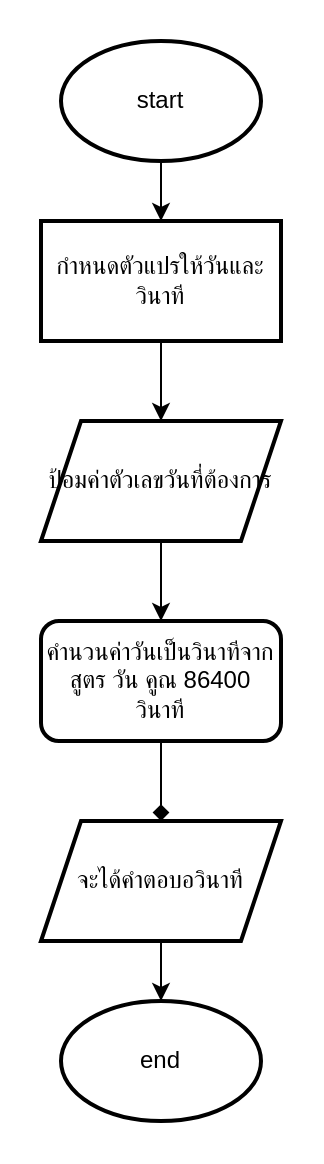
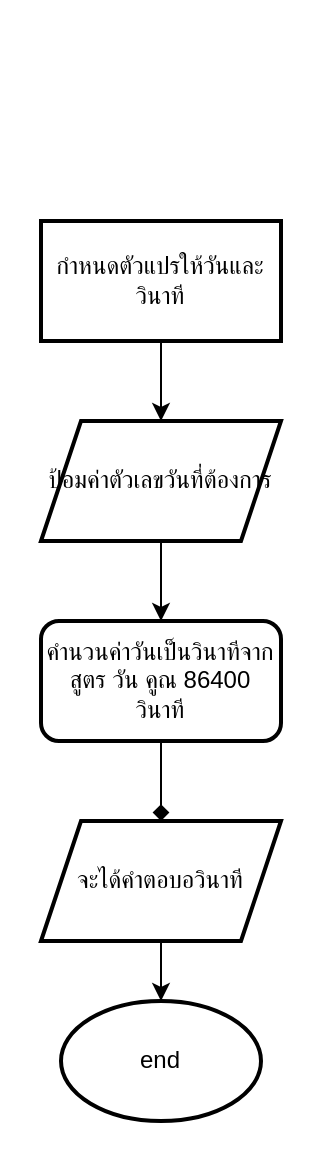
(161, 101) -> none
(161, 198) -> none
